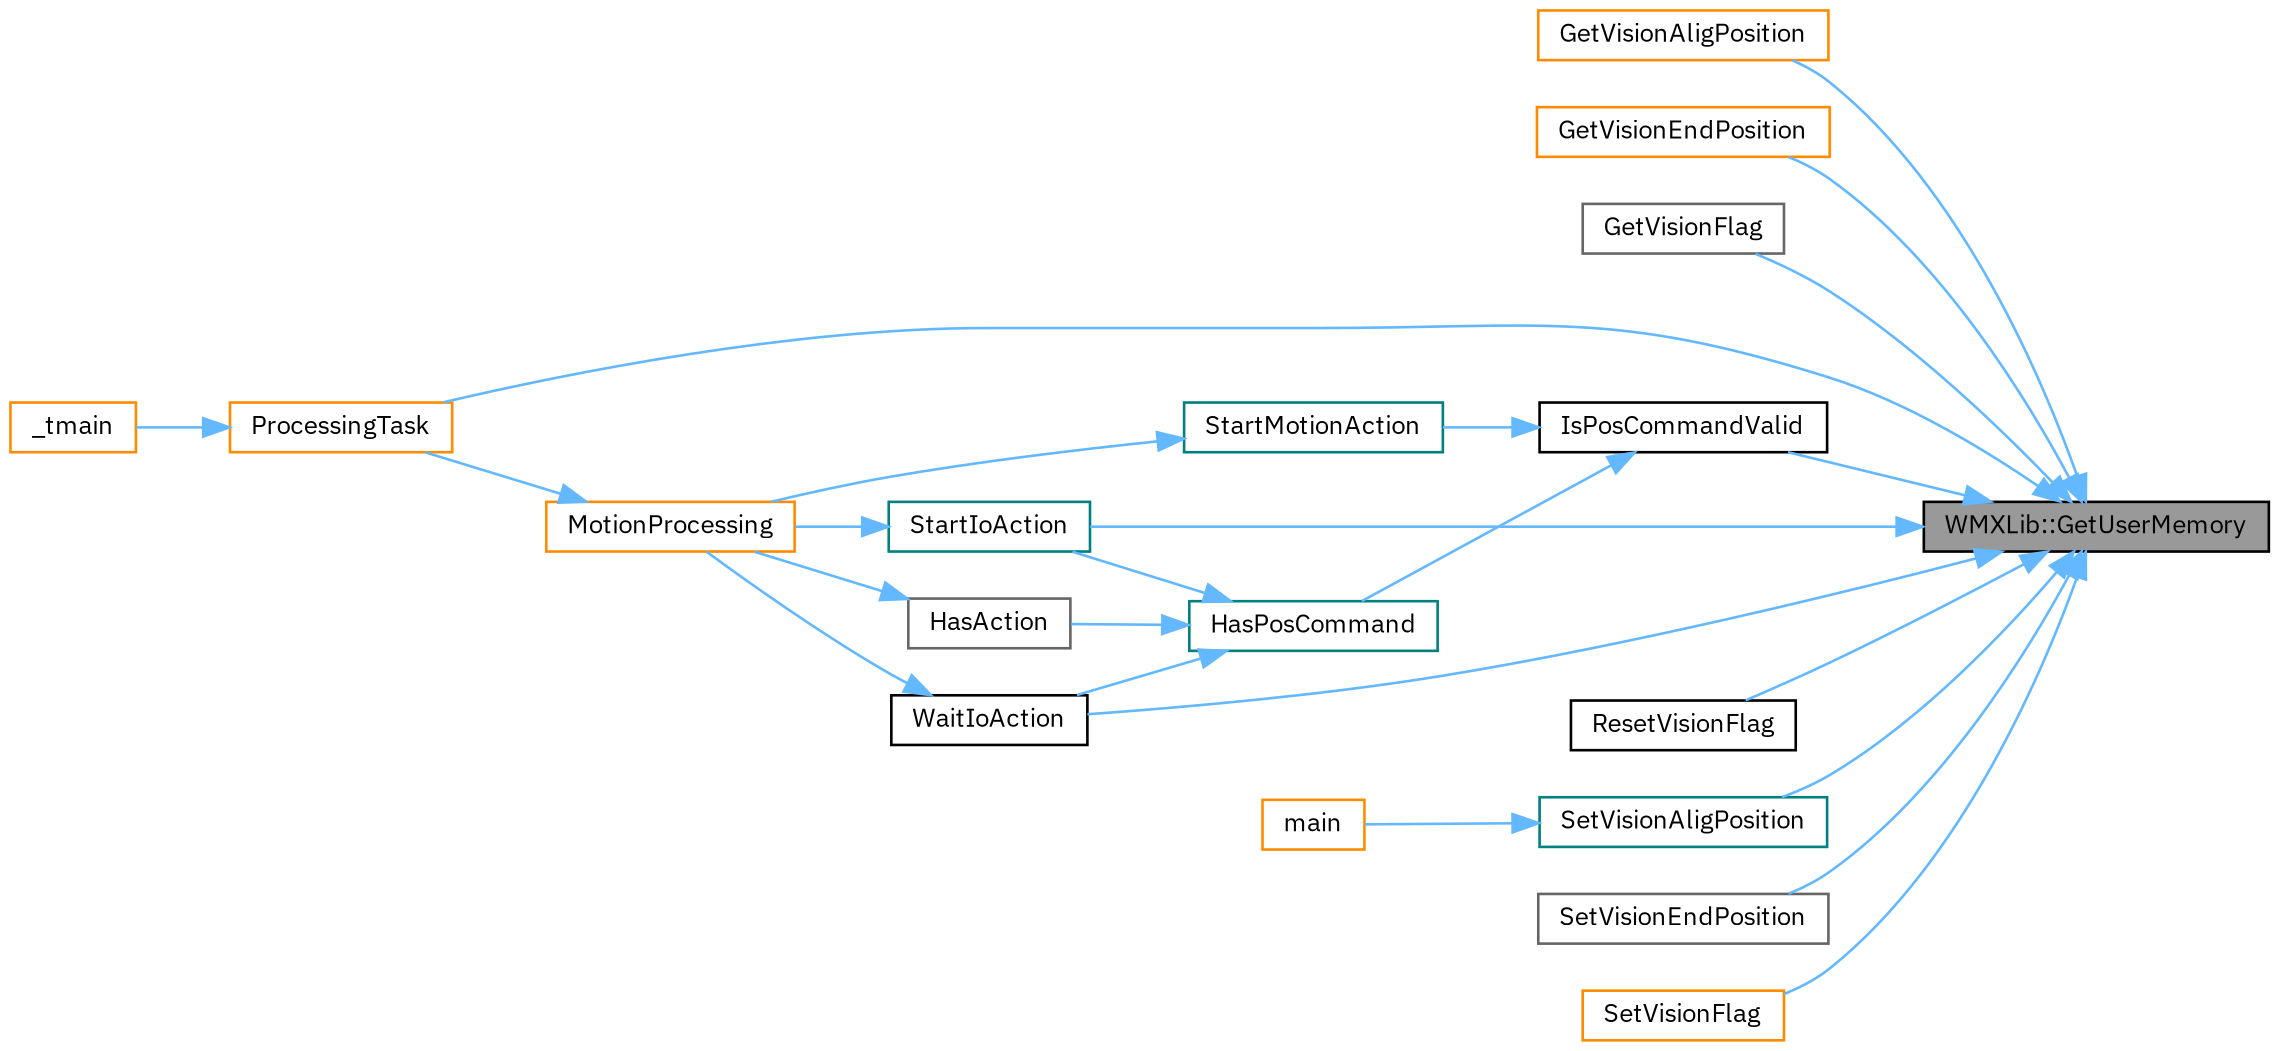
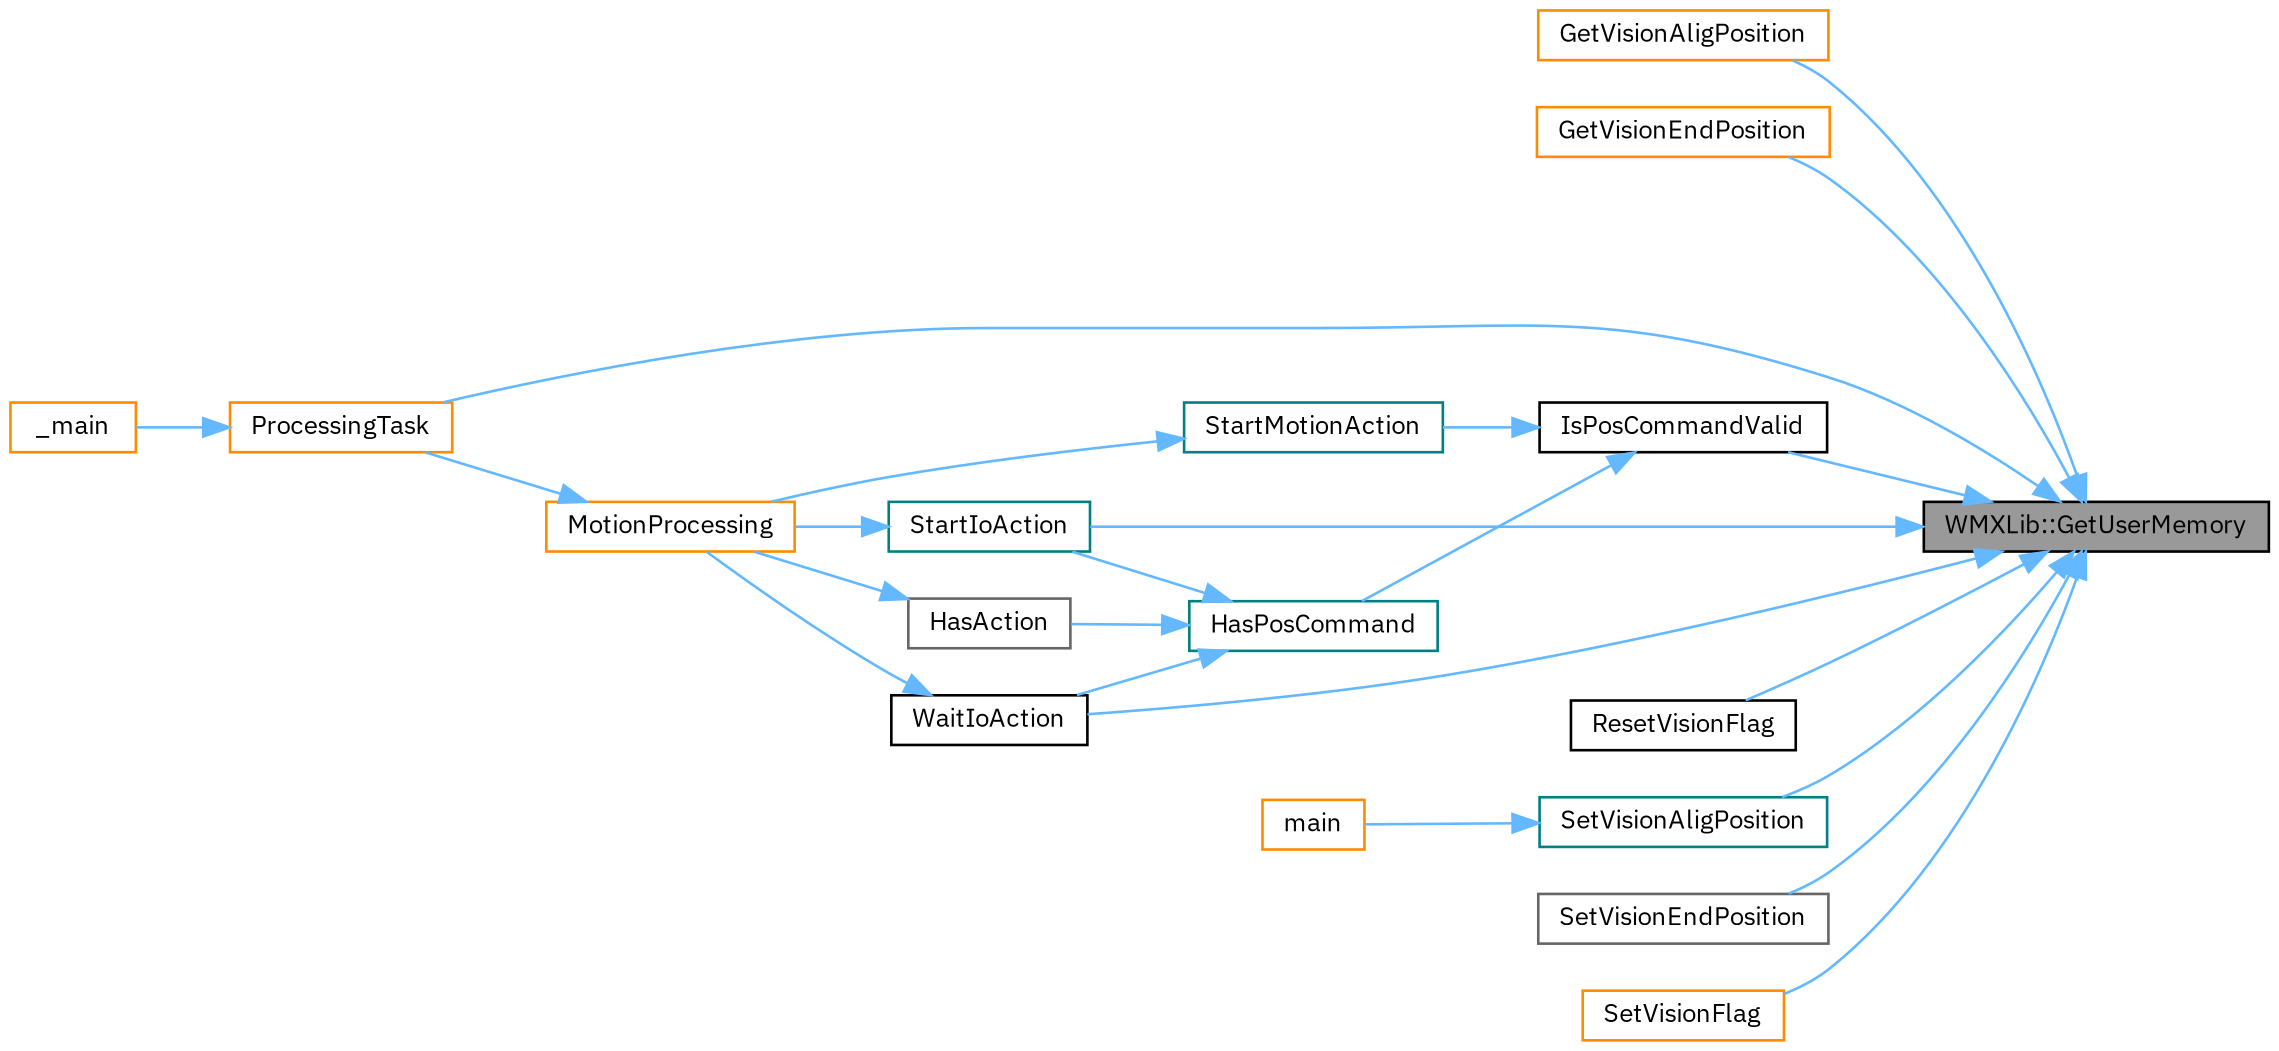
(1683, 229) -> none
(73, 427) -> (73, 427)
